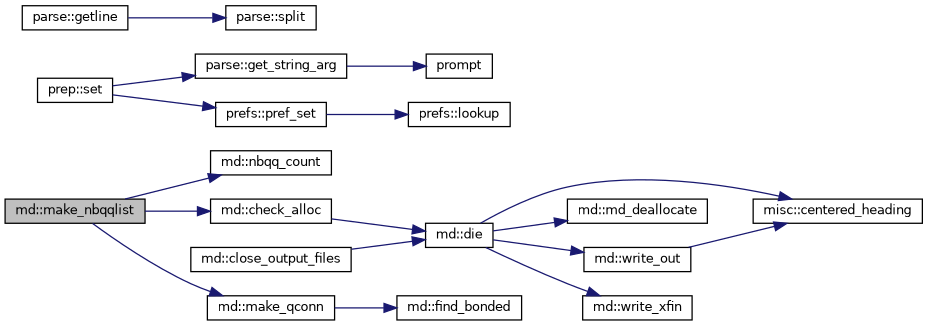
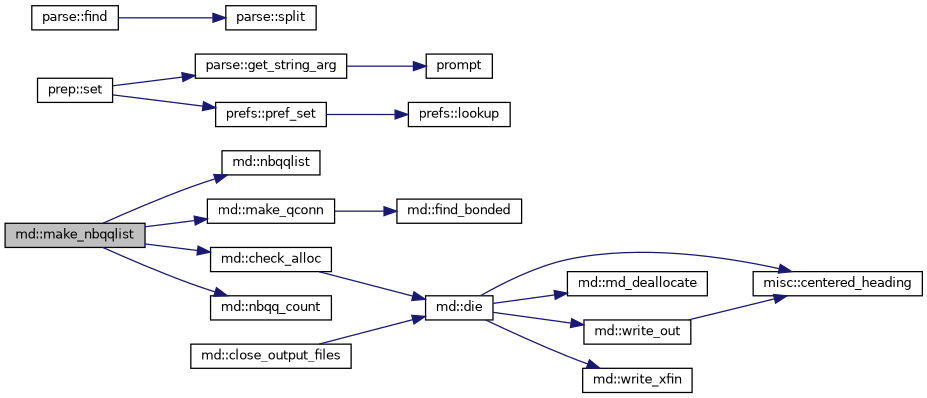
(75, 18) -> (75, 18)
none -> (271, 163)
